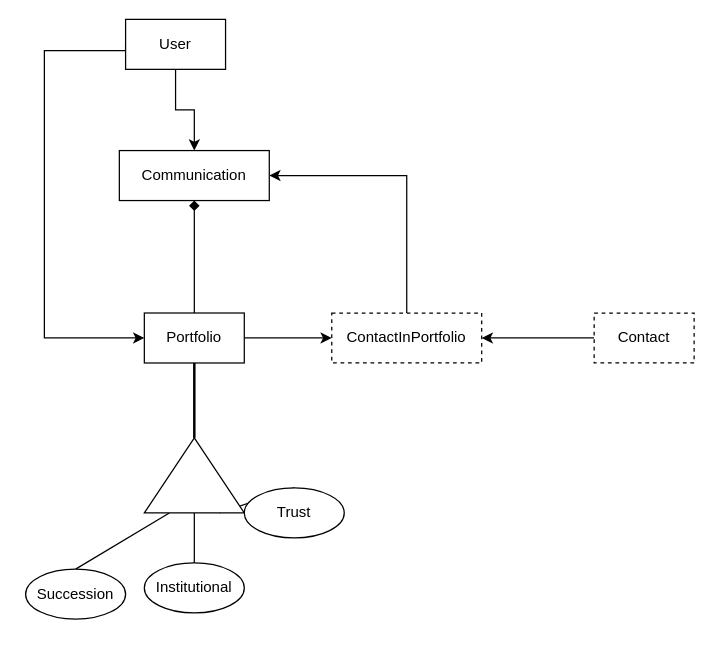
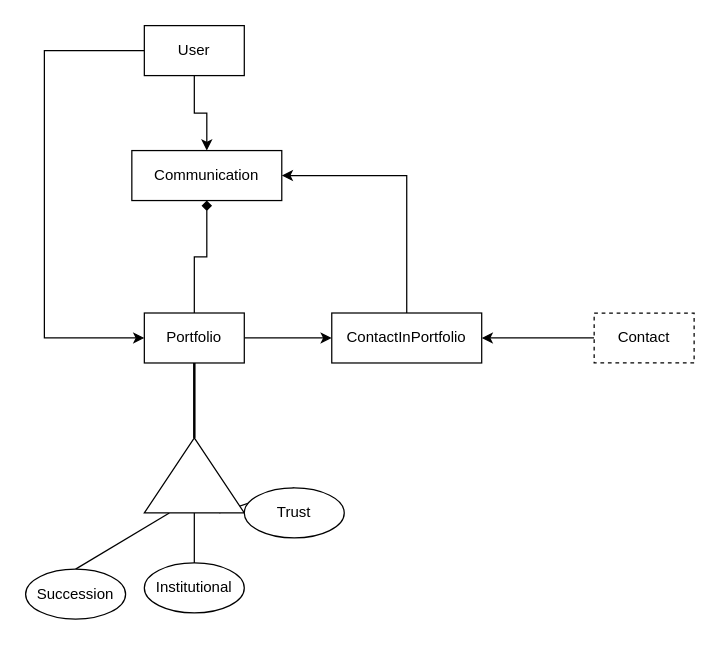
(176, 44) -> (194, 51)
(194, 176) -> (207, 176)
(407, 338) -> (407, 338)
